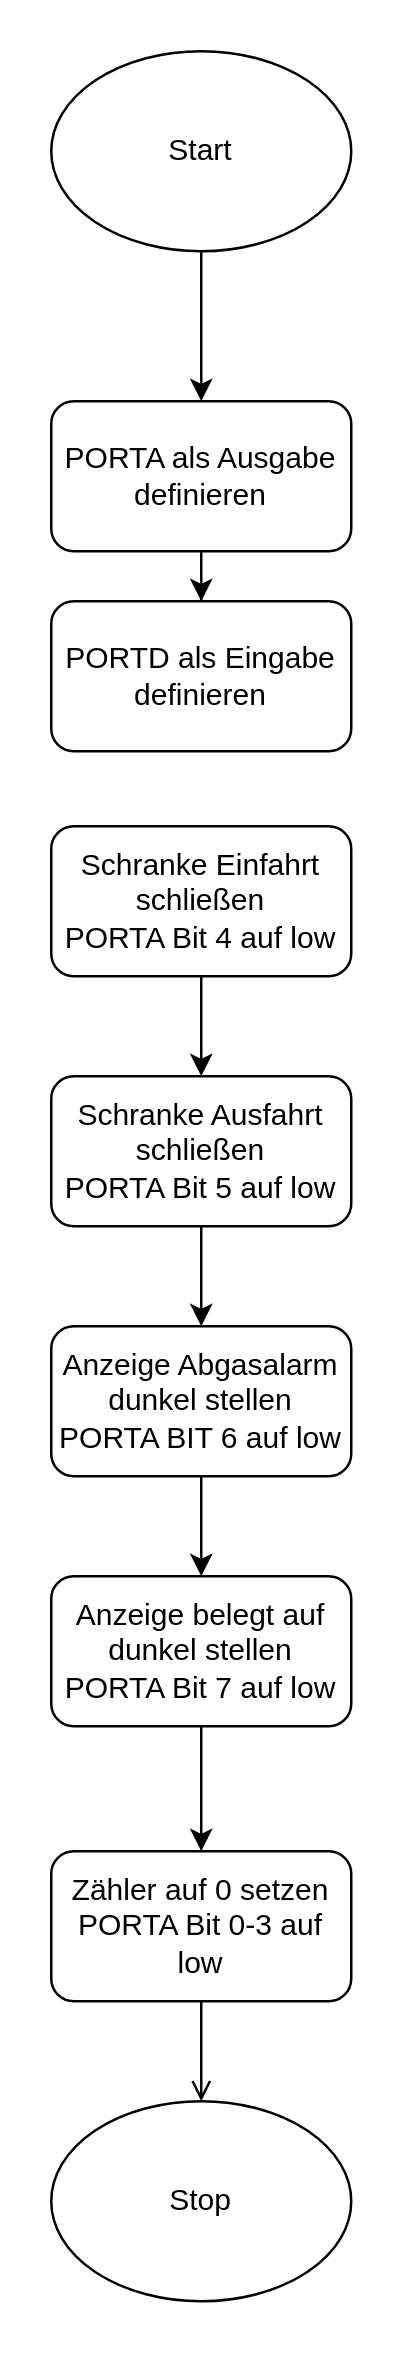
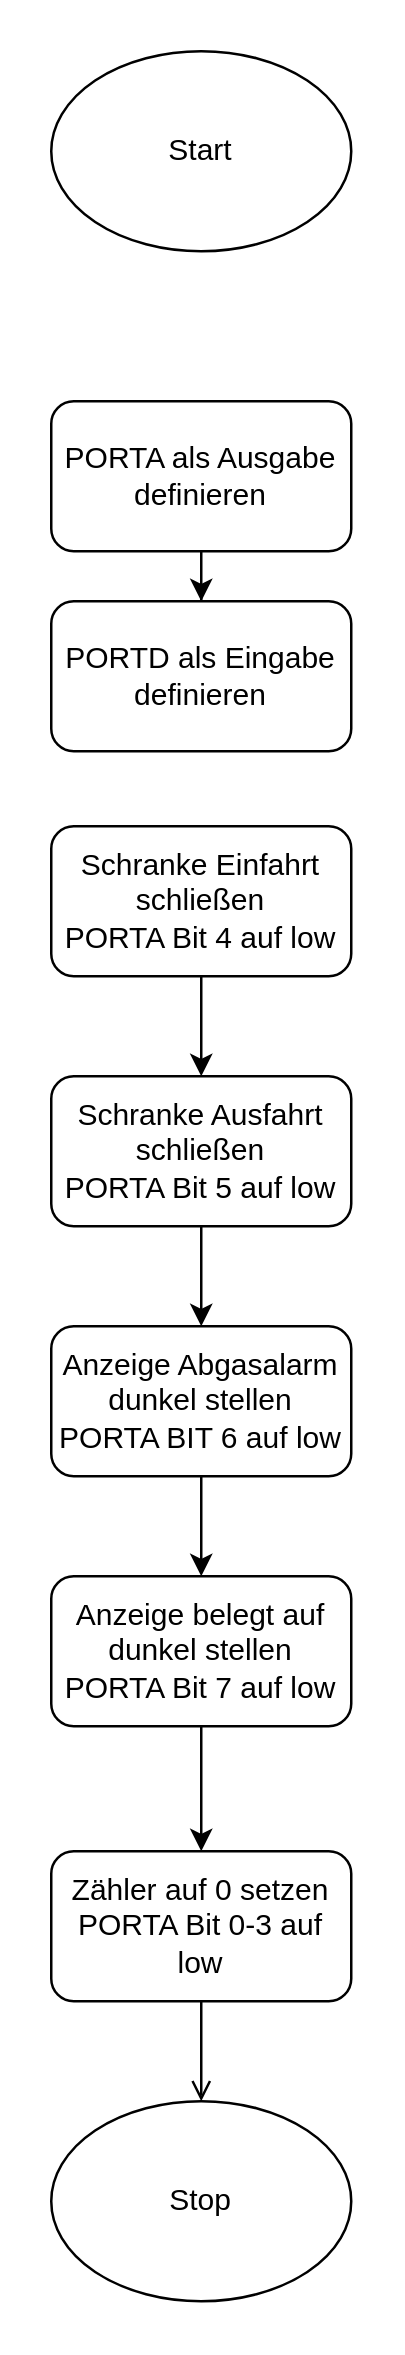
(201, 318) -> none
